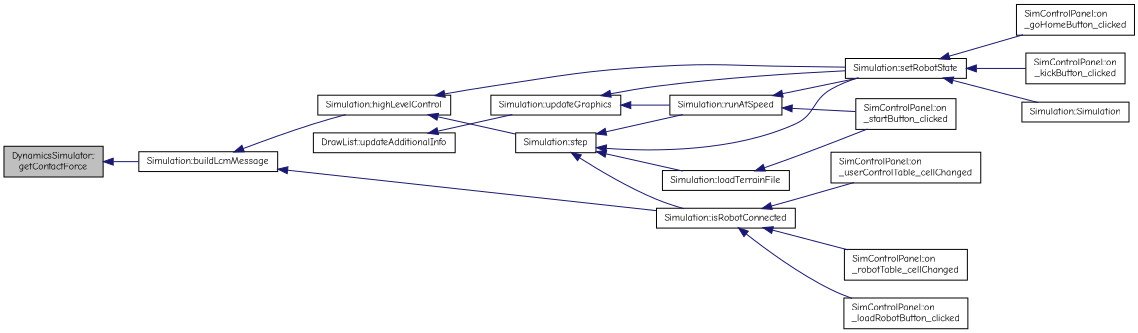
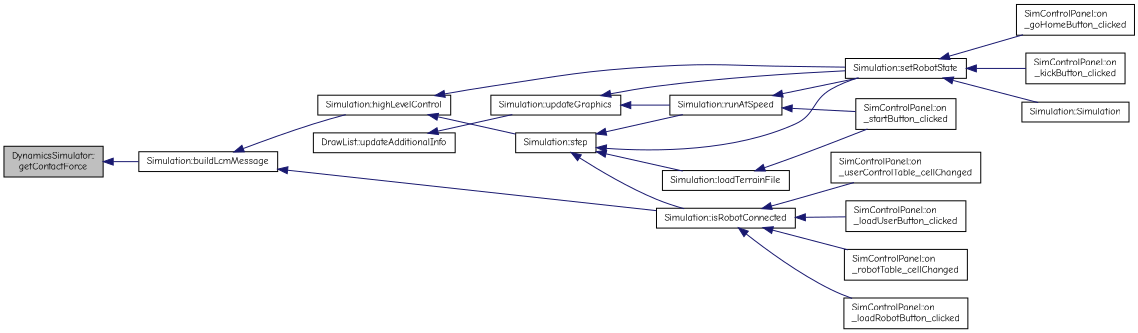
none -> (906, 216)
